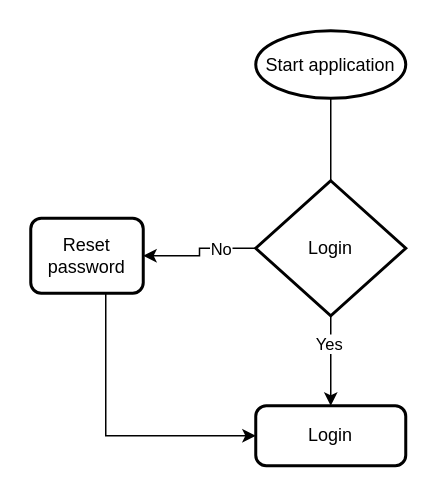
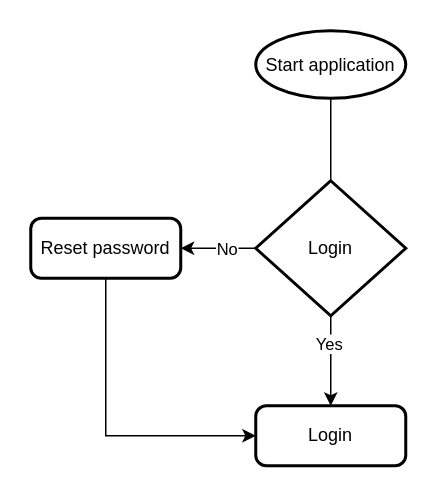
(87, 256) -> (106, 248)
